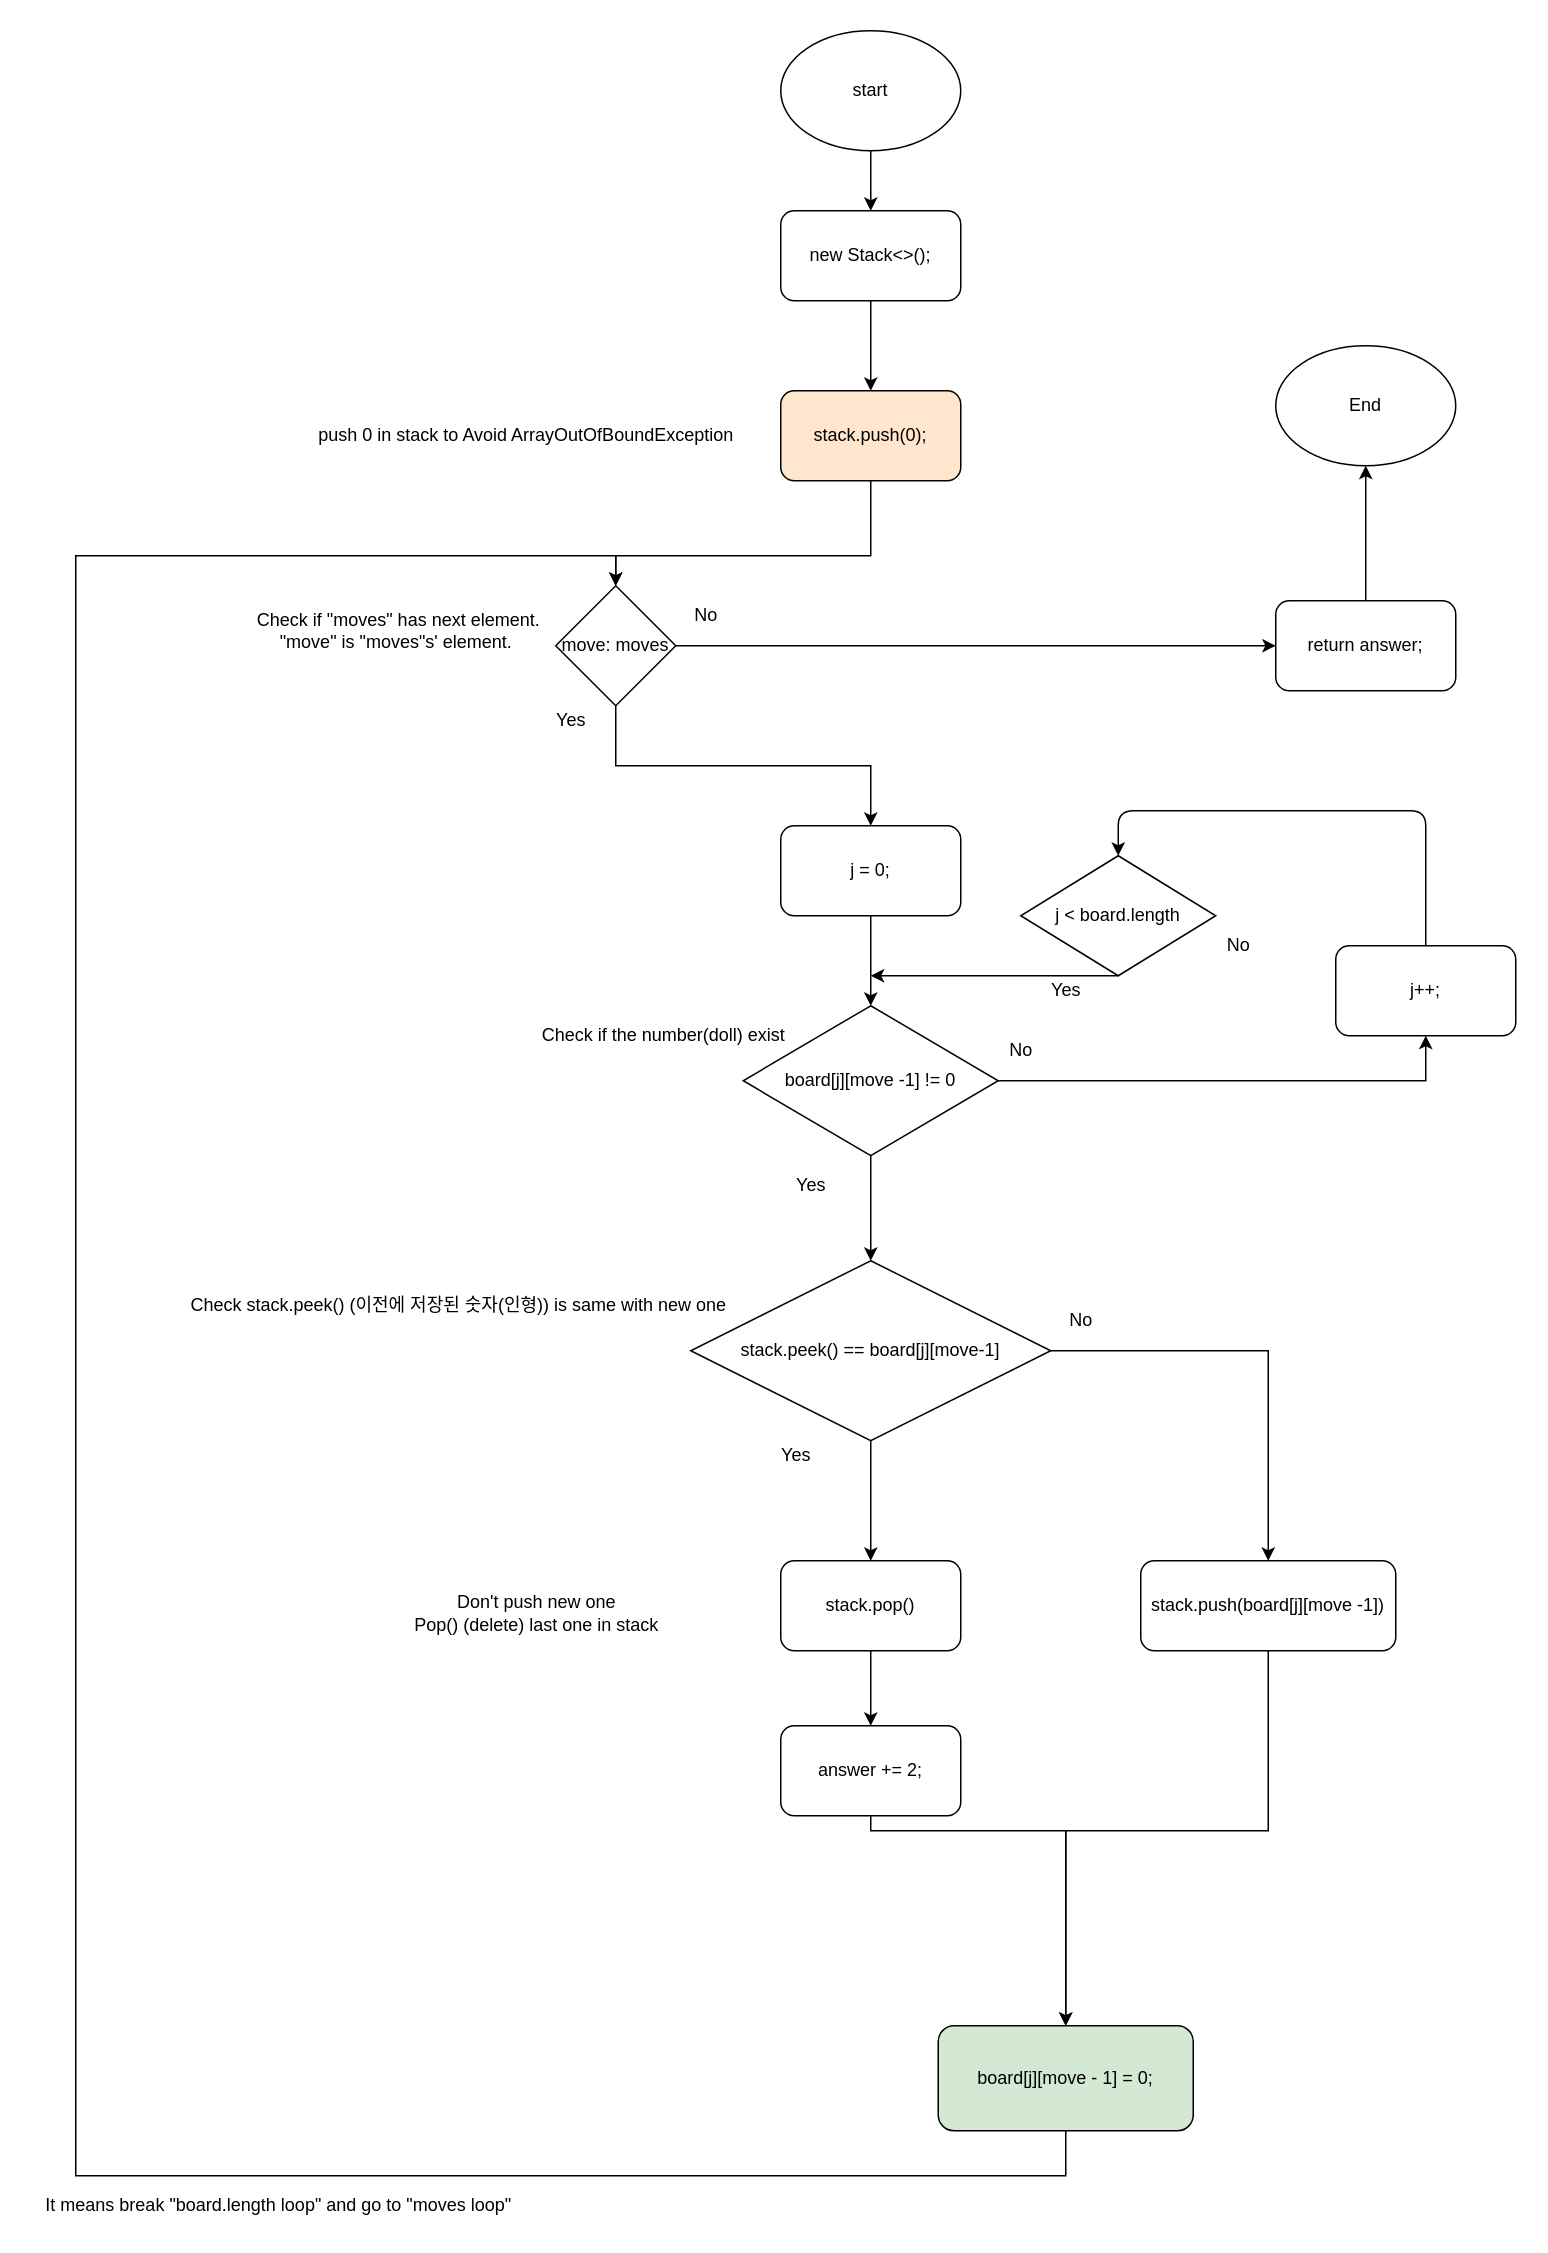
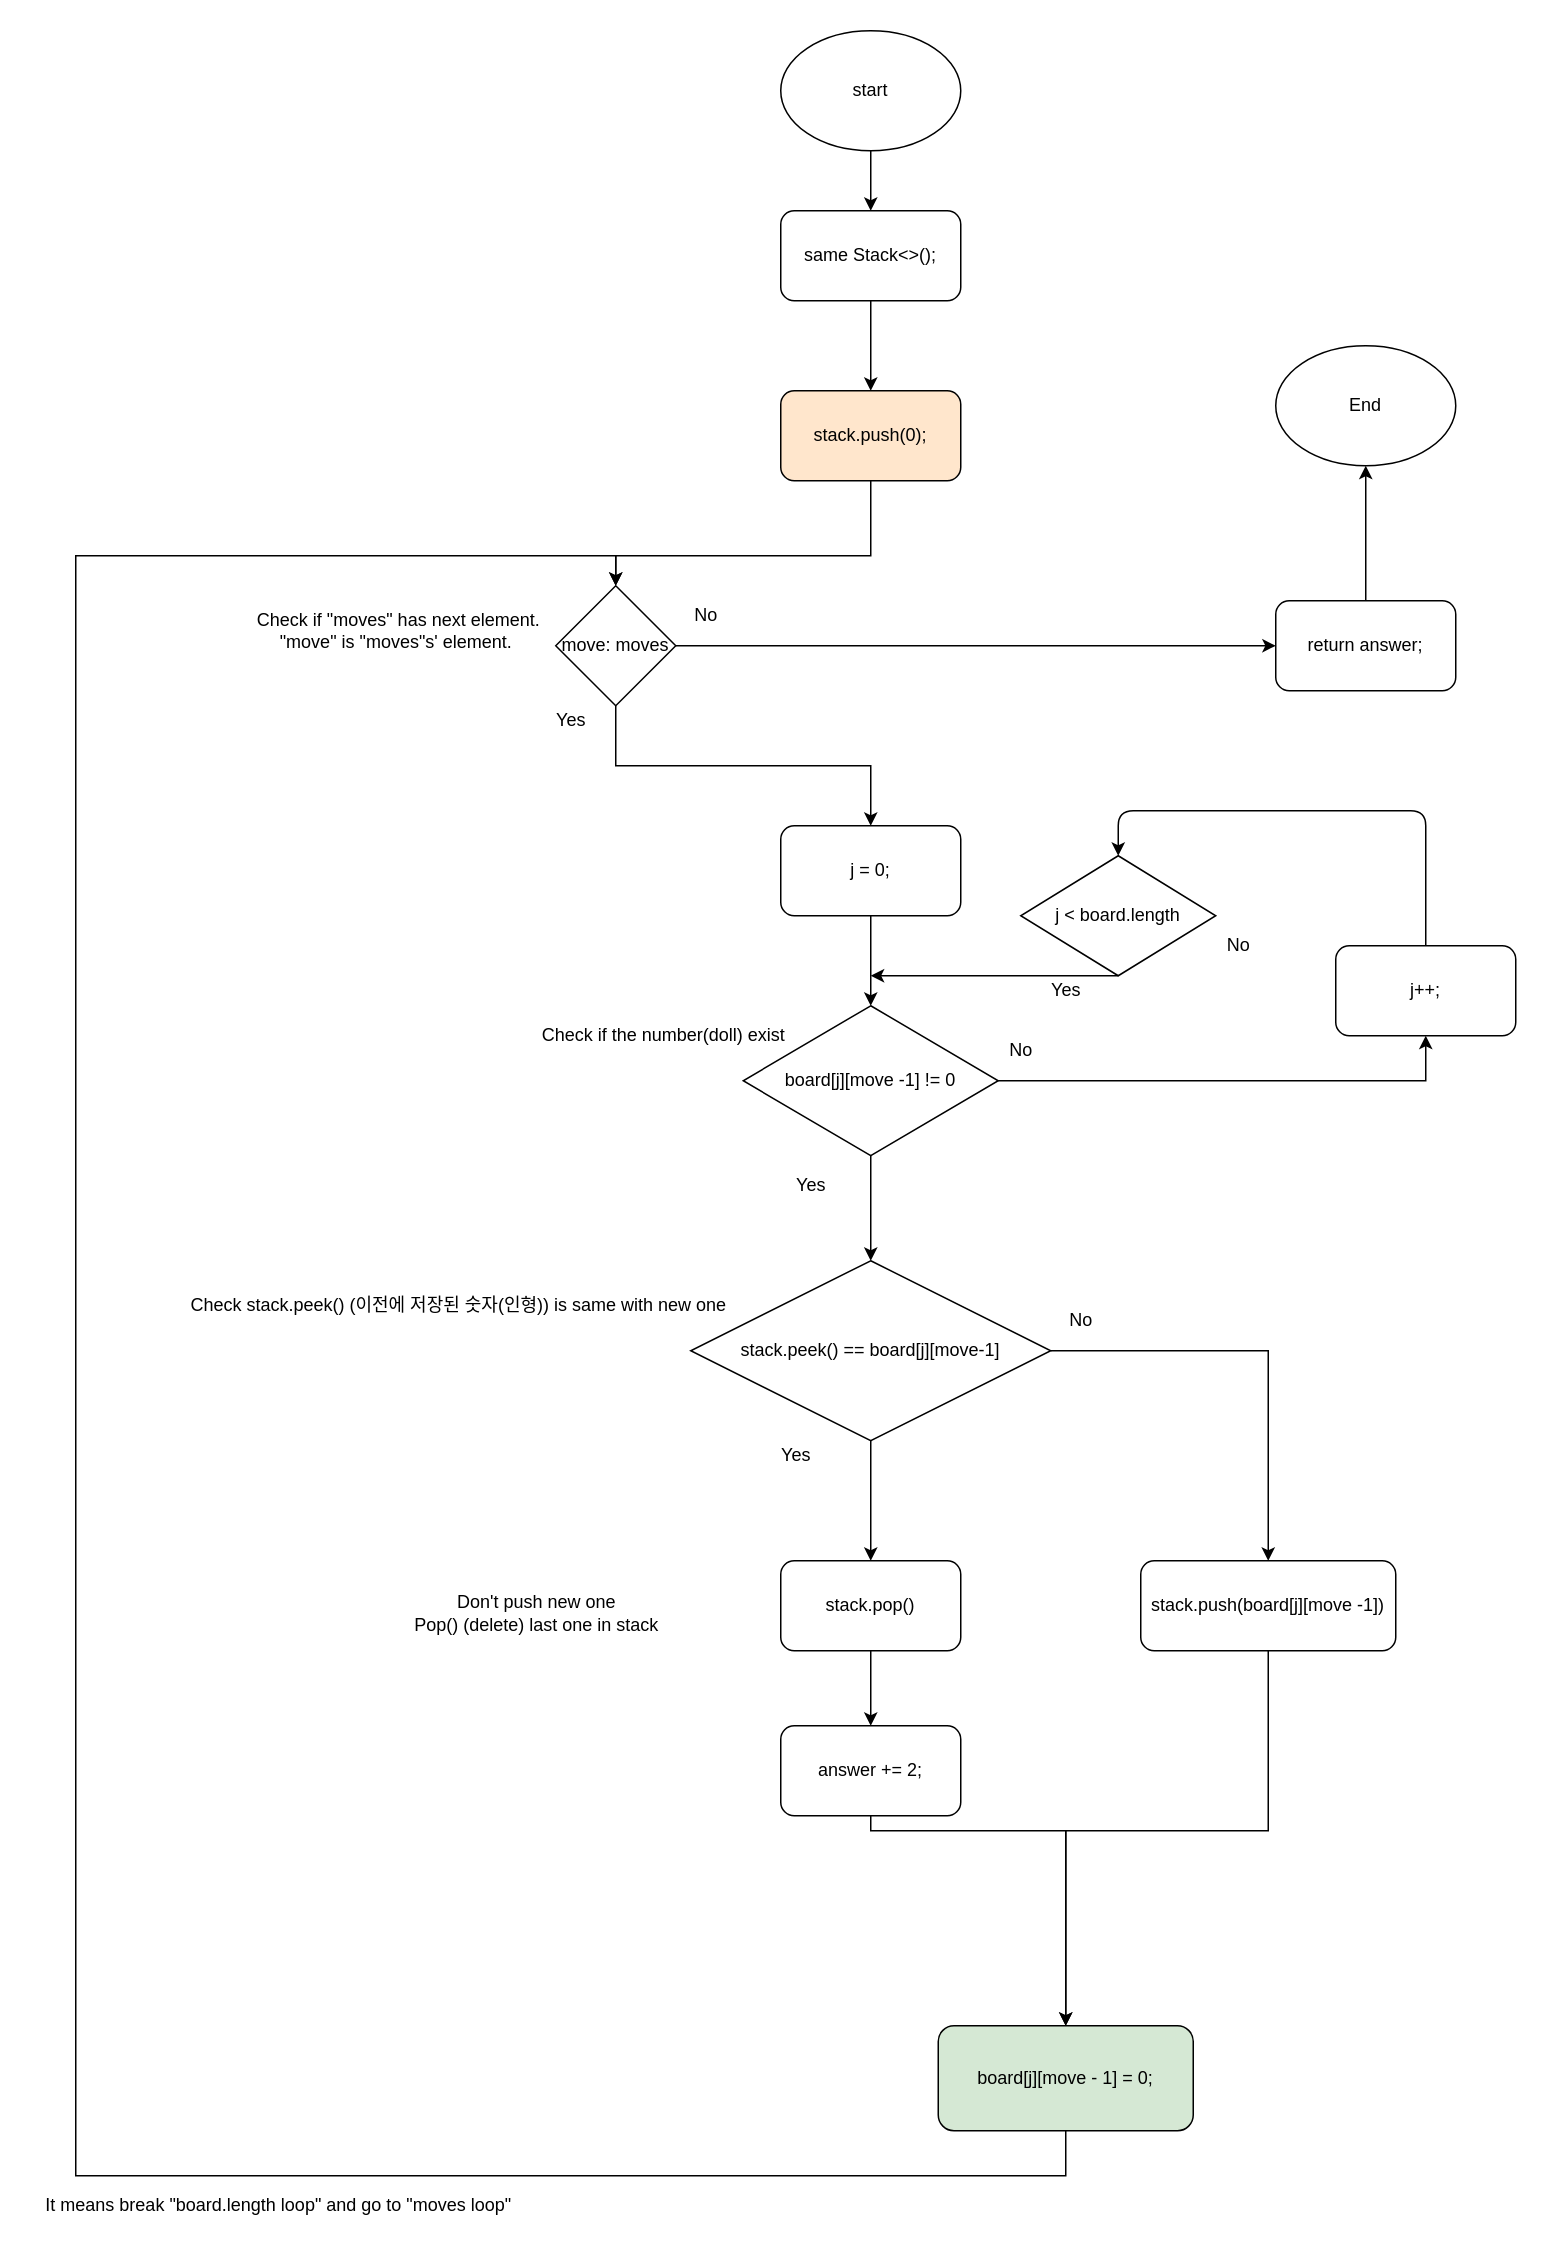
(871, 256) -> (871, 256)
(526, 436) -> none
